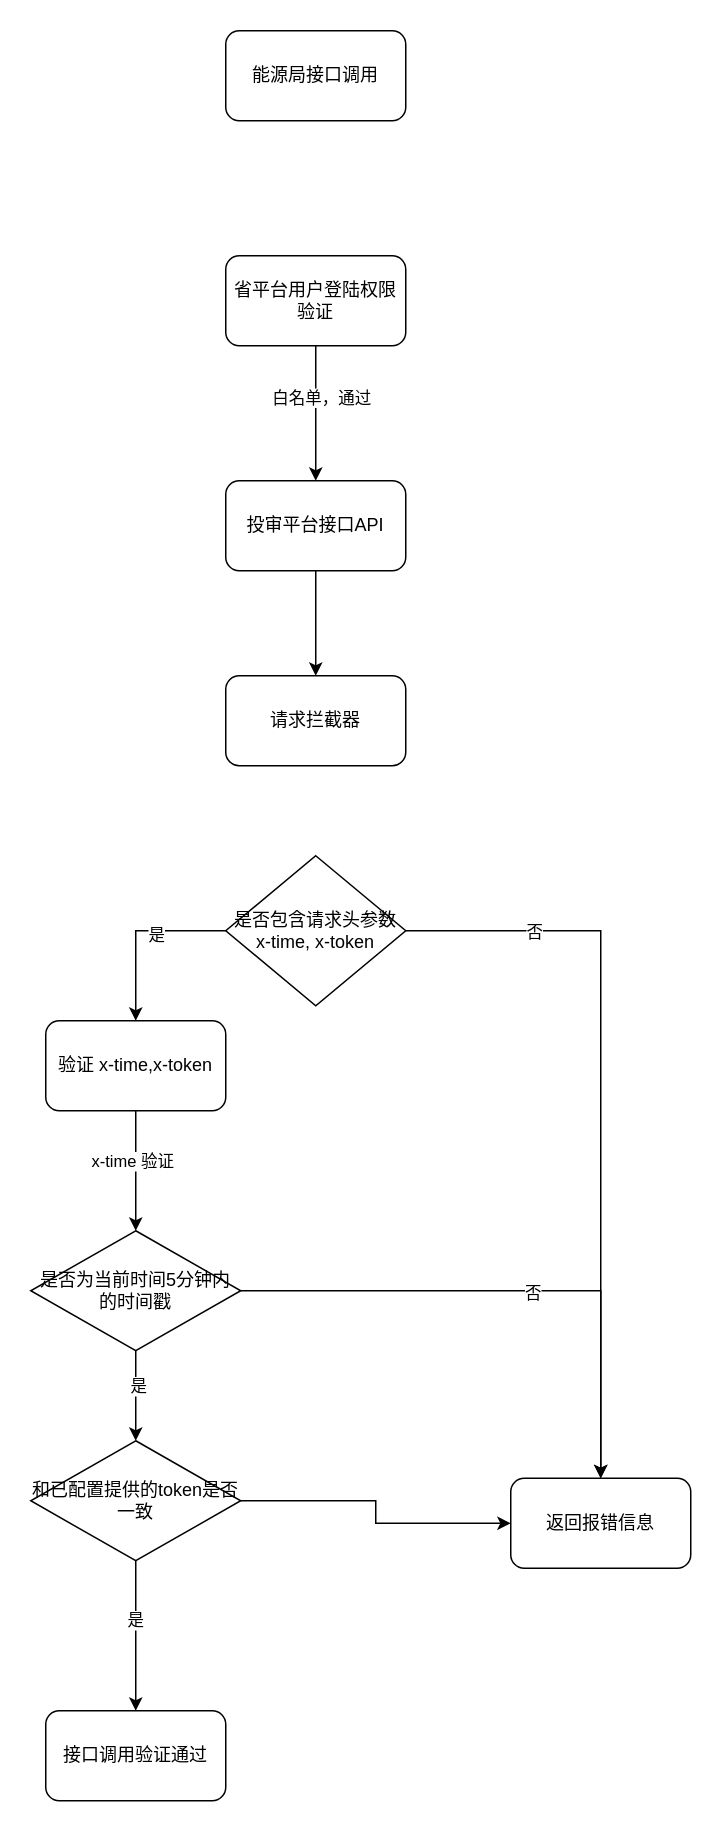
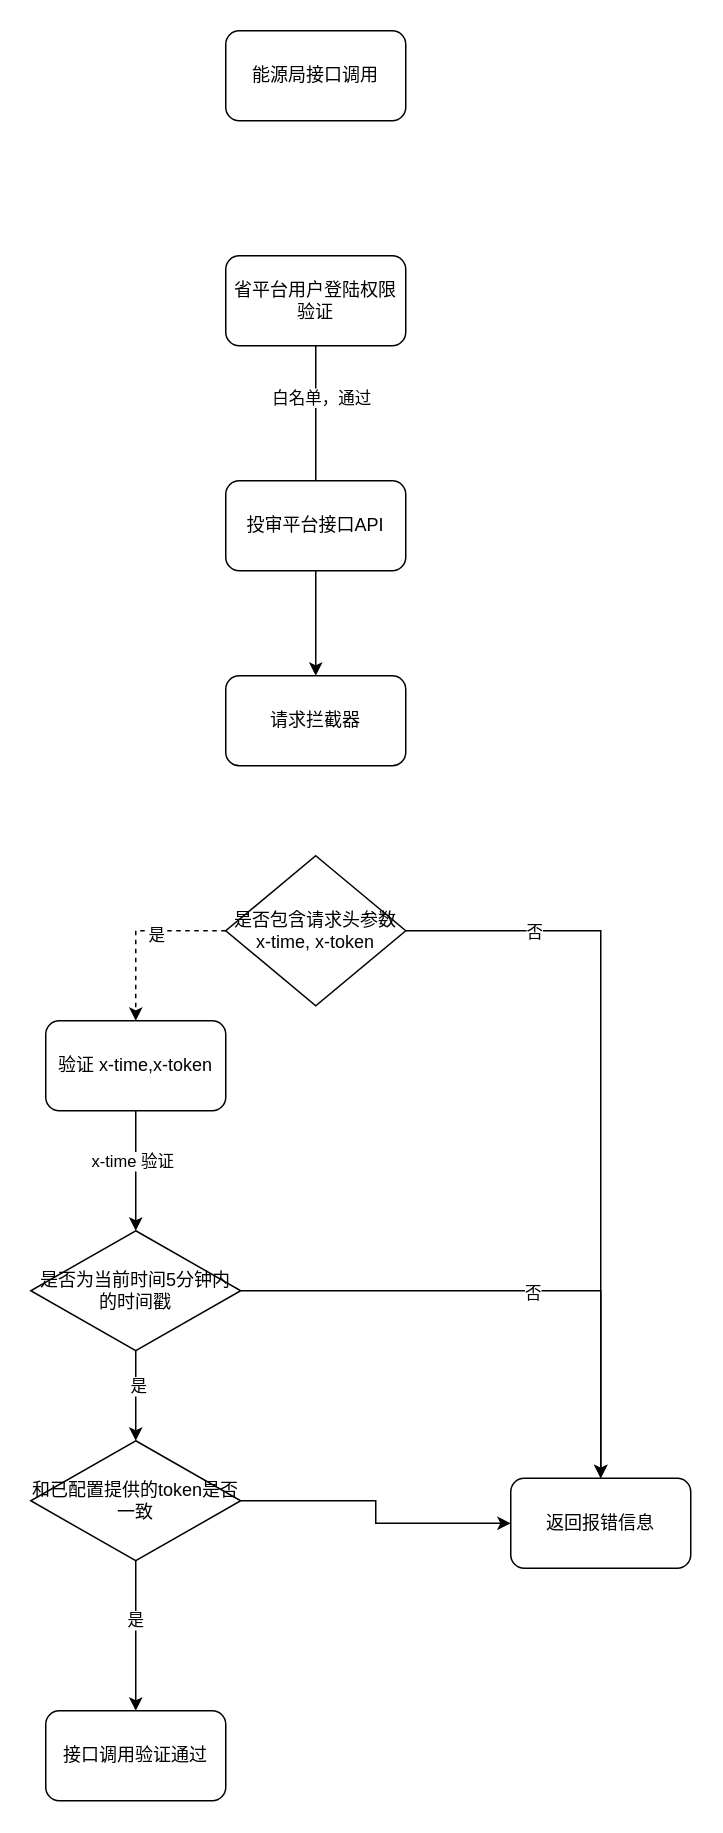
(316, 469) -> (316, 473)
(136, 964) -> (136, 964)
